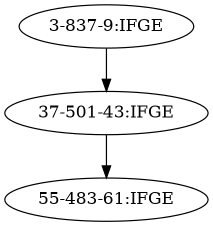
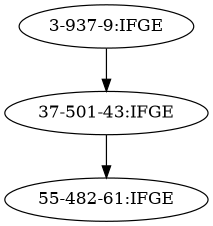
(106, 26) -> (106, 26)
(106, 200) -> (106, 200)
